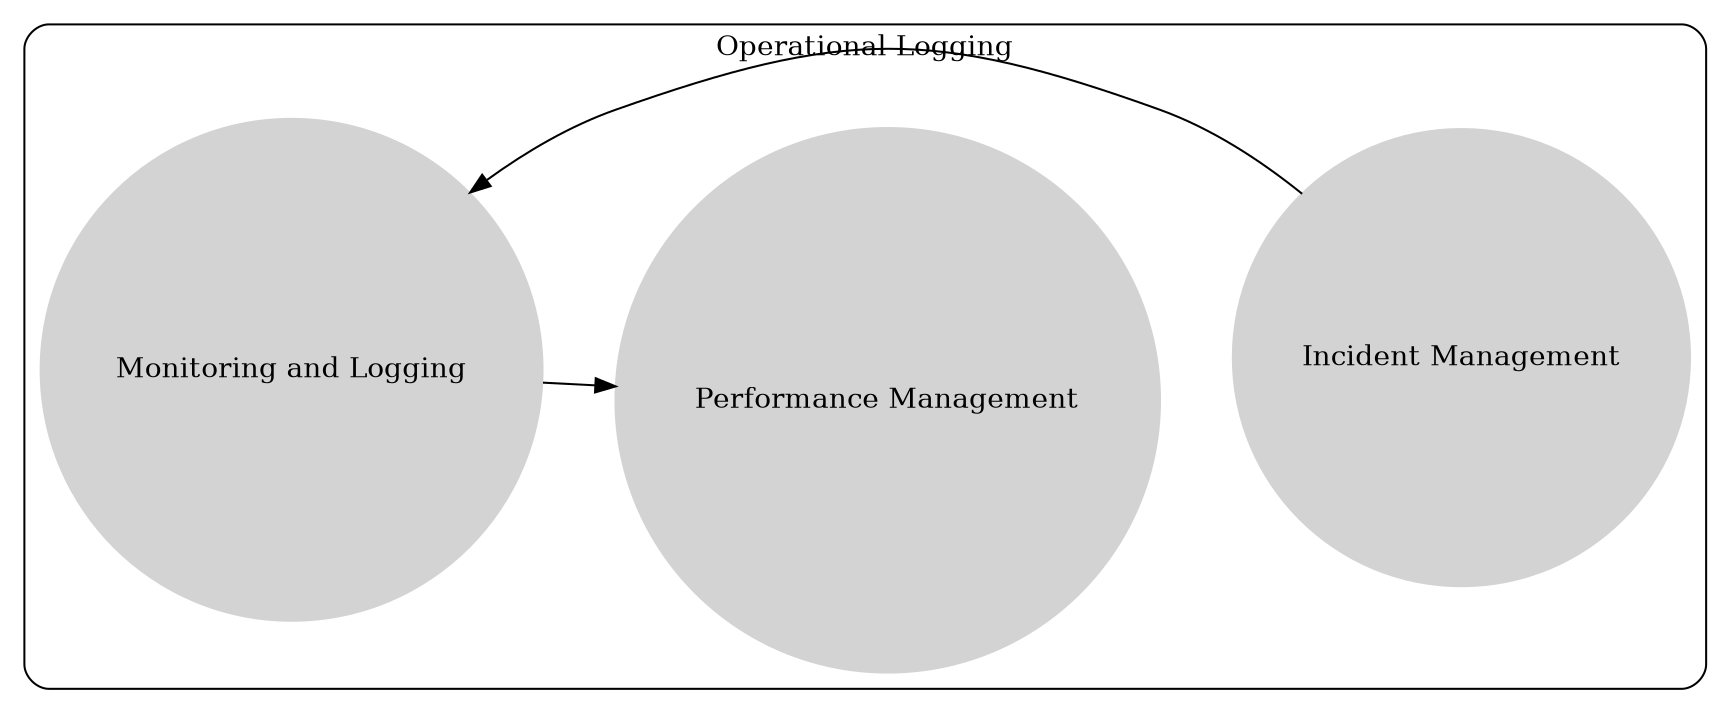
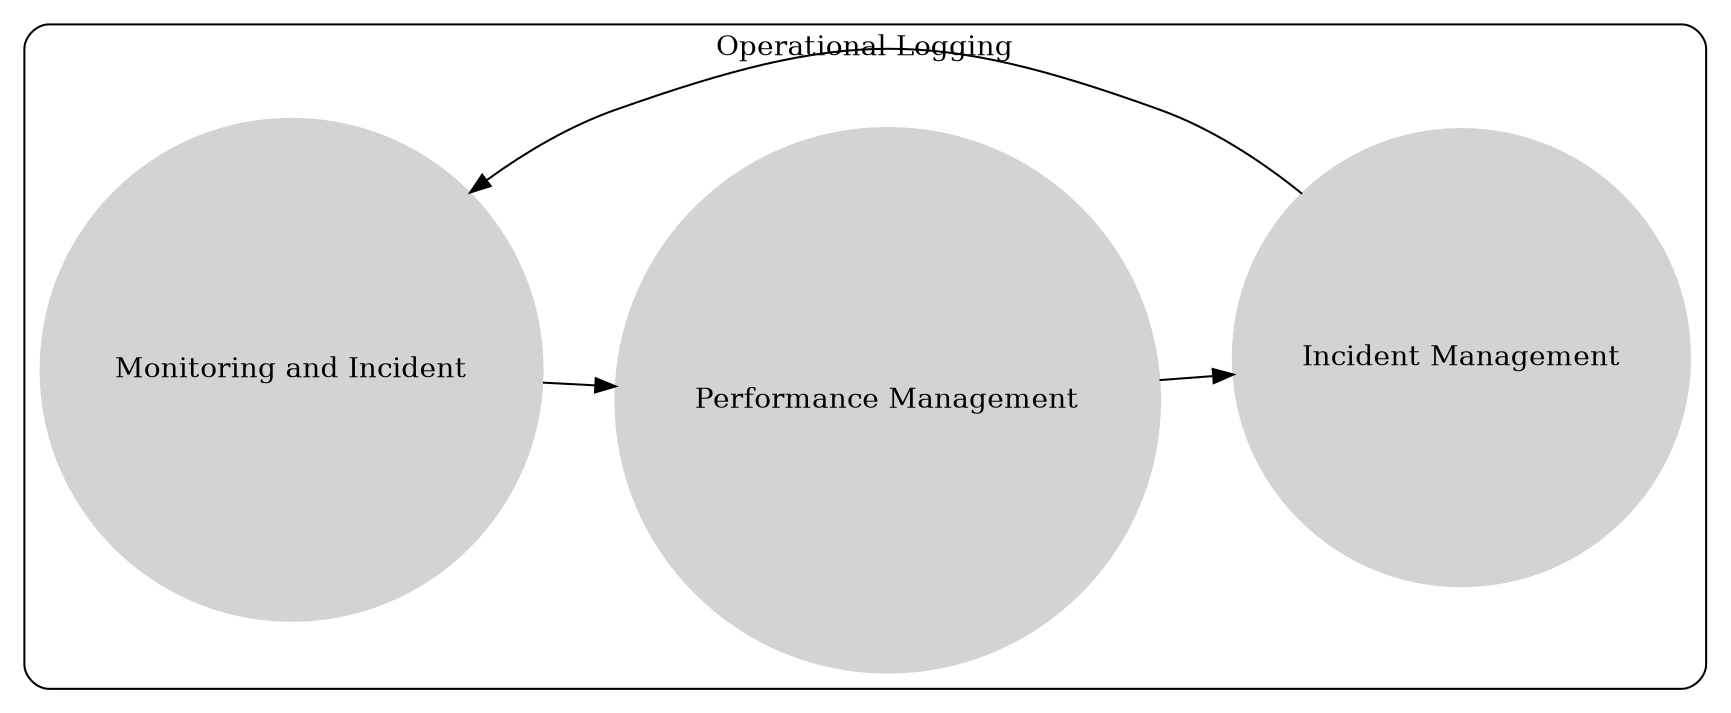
(292, 370) -> (292, 370)
none -> (1186, 378)
